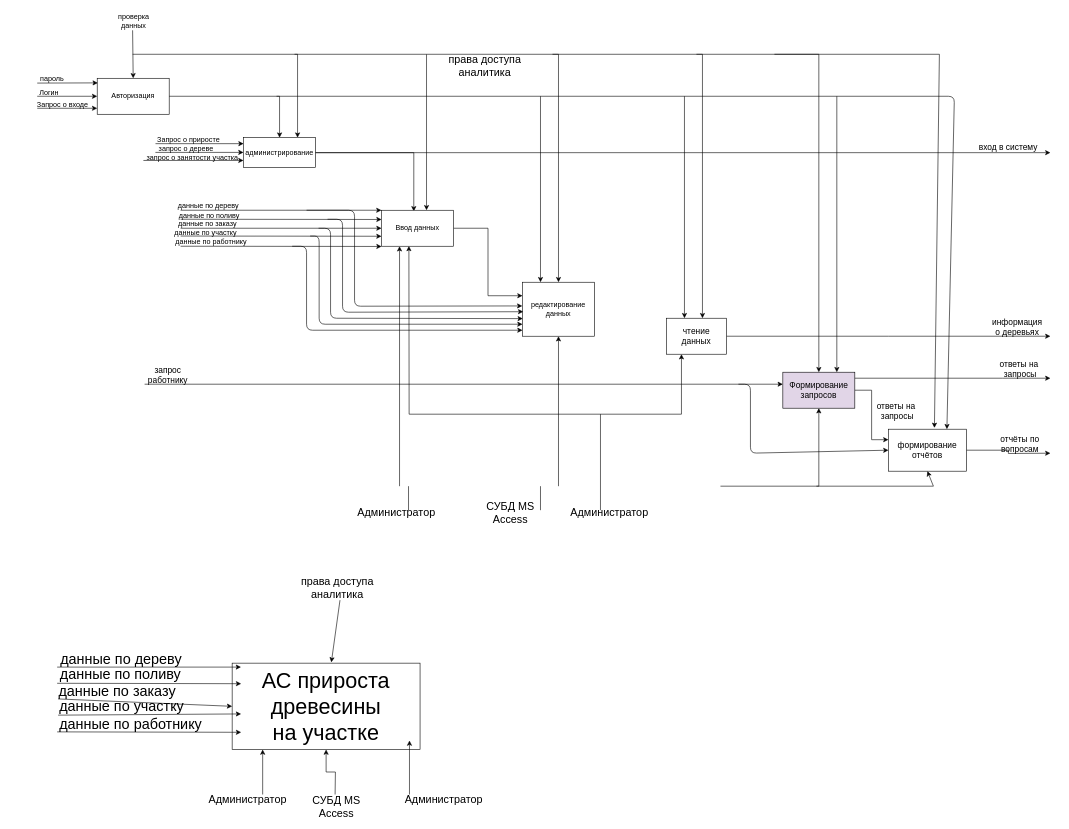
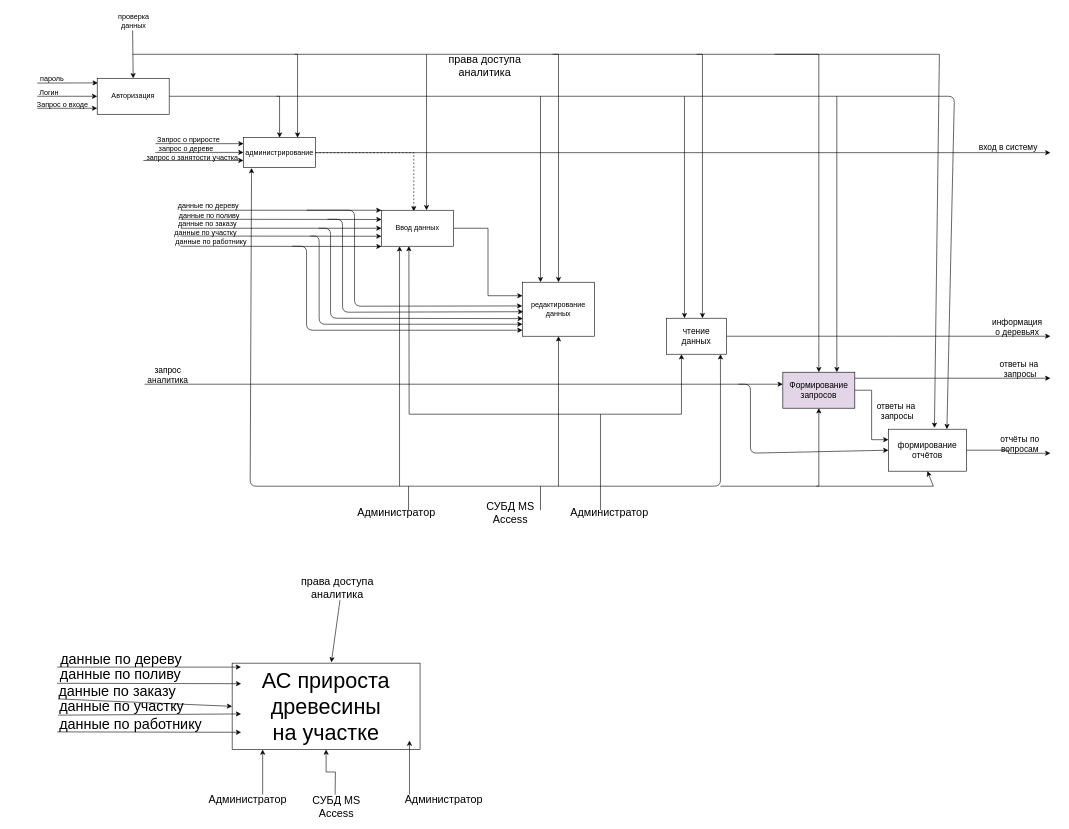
(414, 180) -> (414, 180)
(168, 375) -> (168, 375)
none -> (720, 424)
